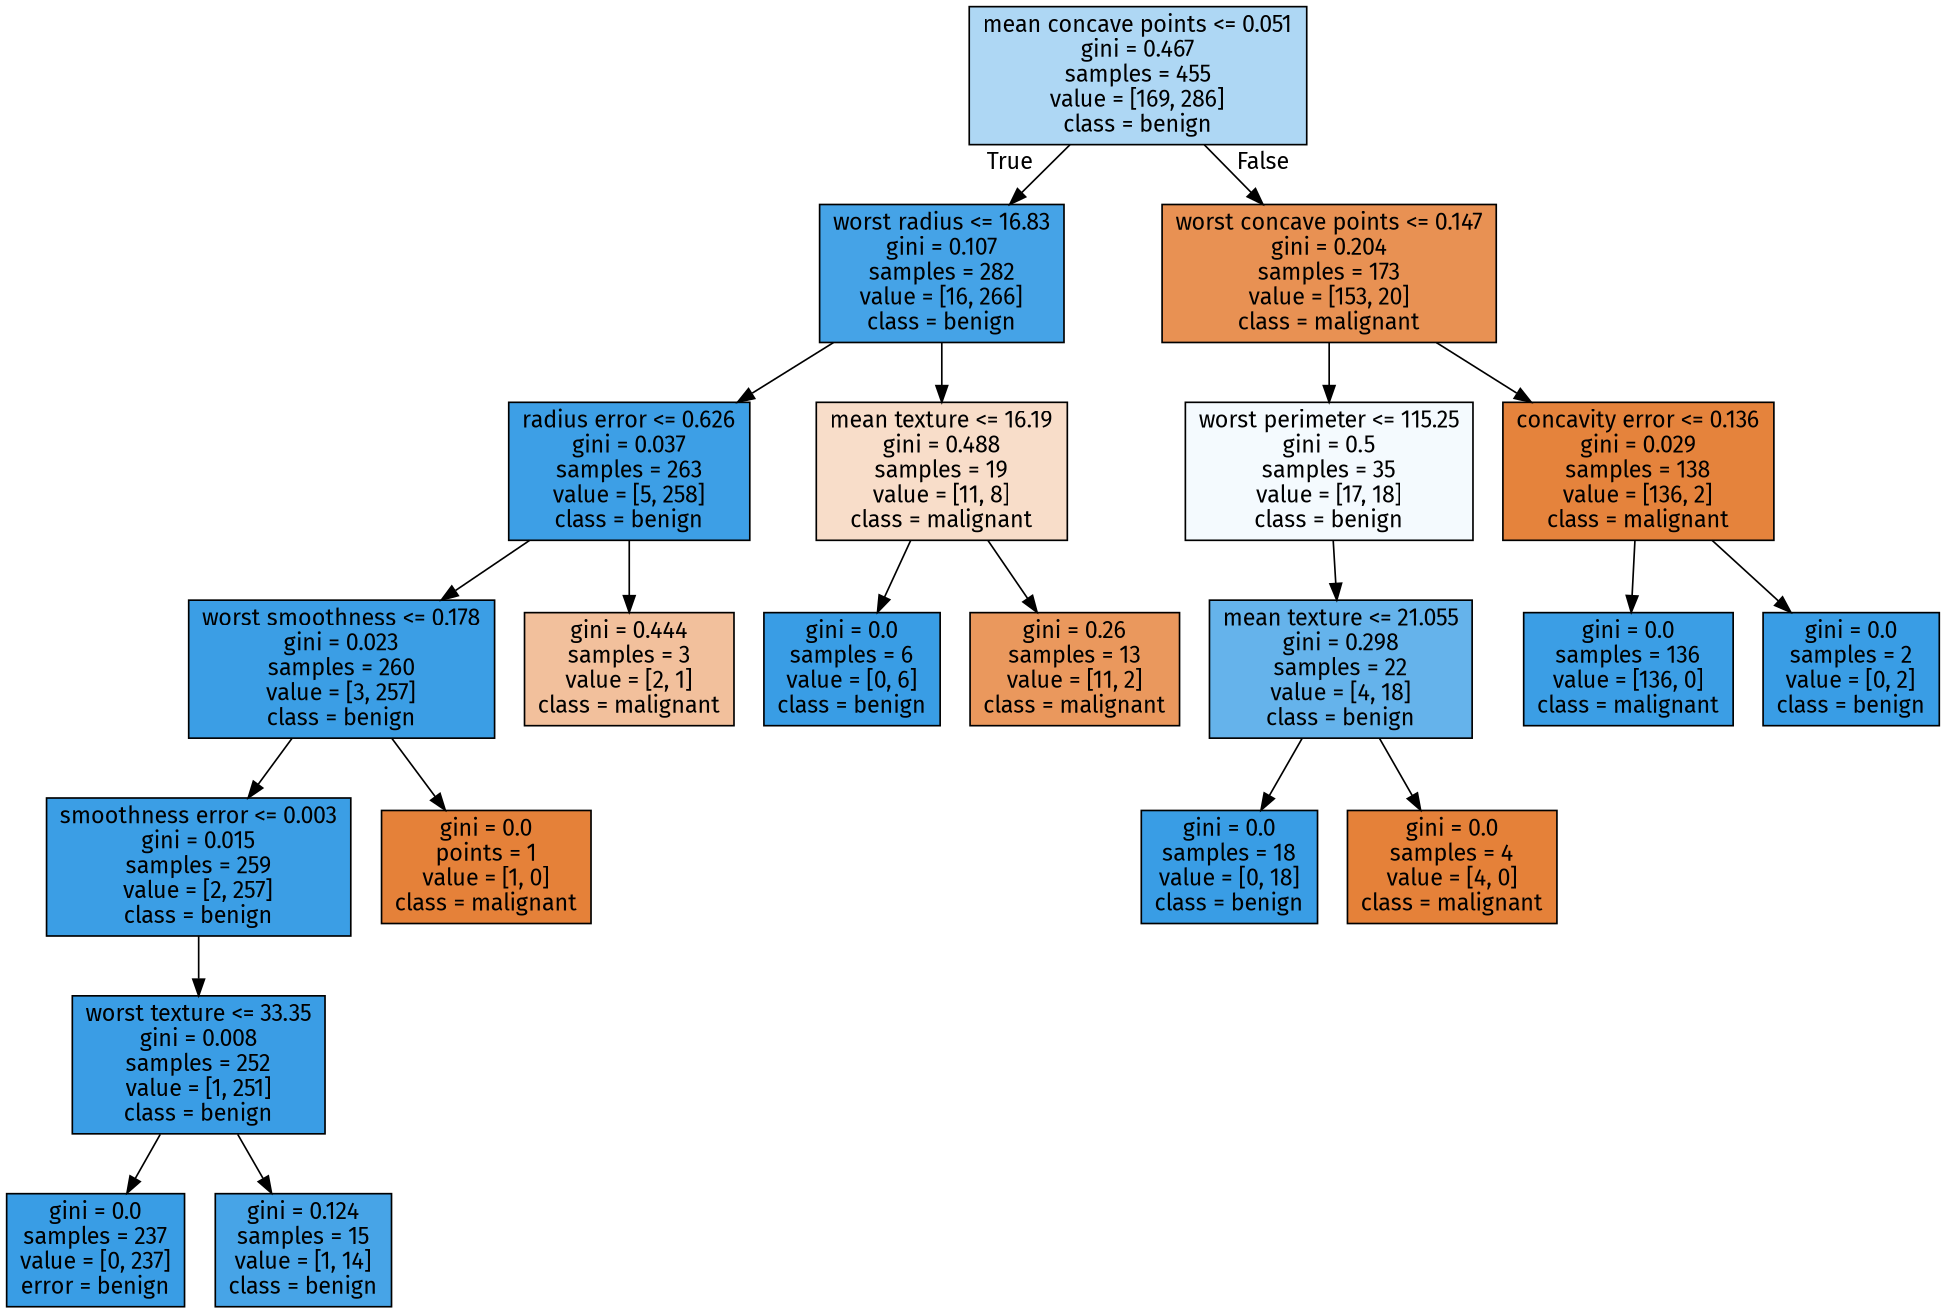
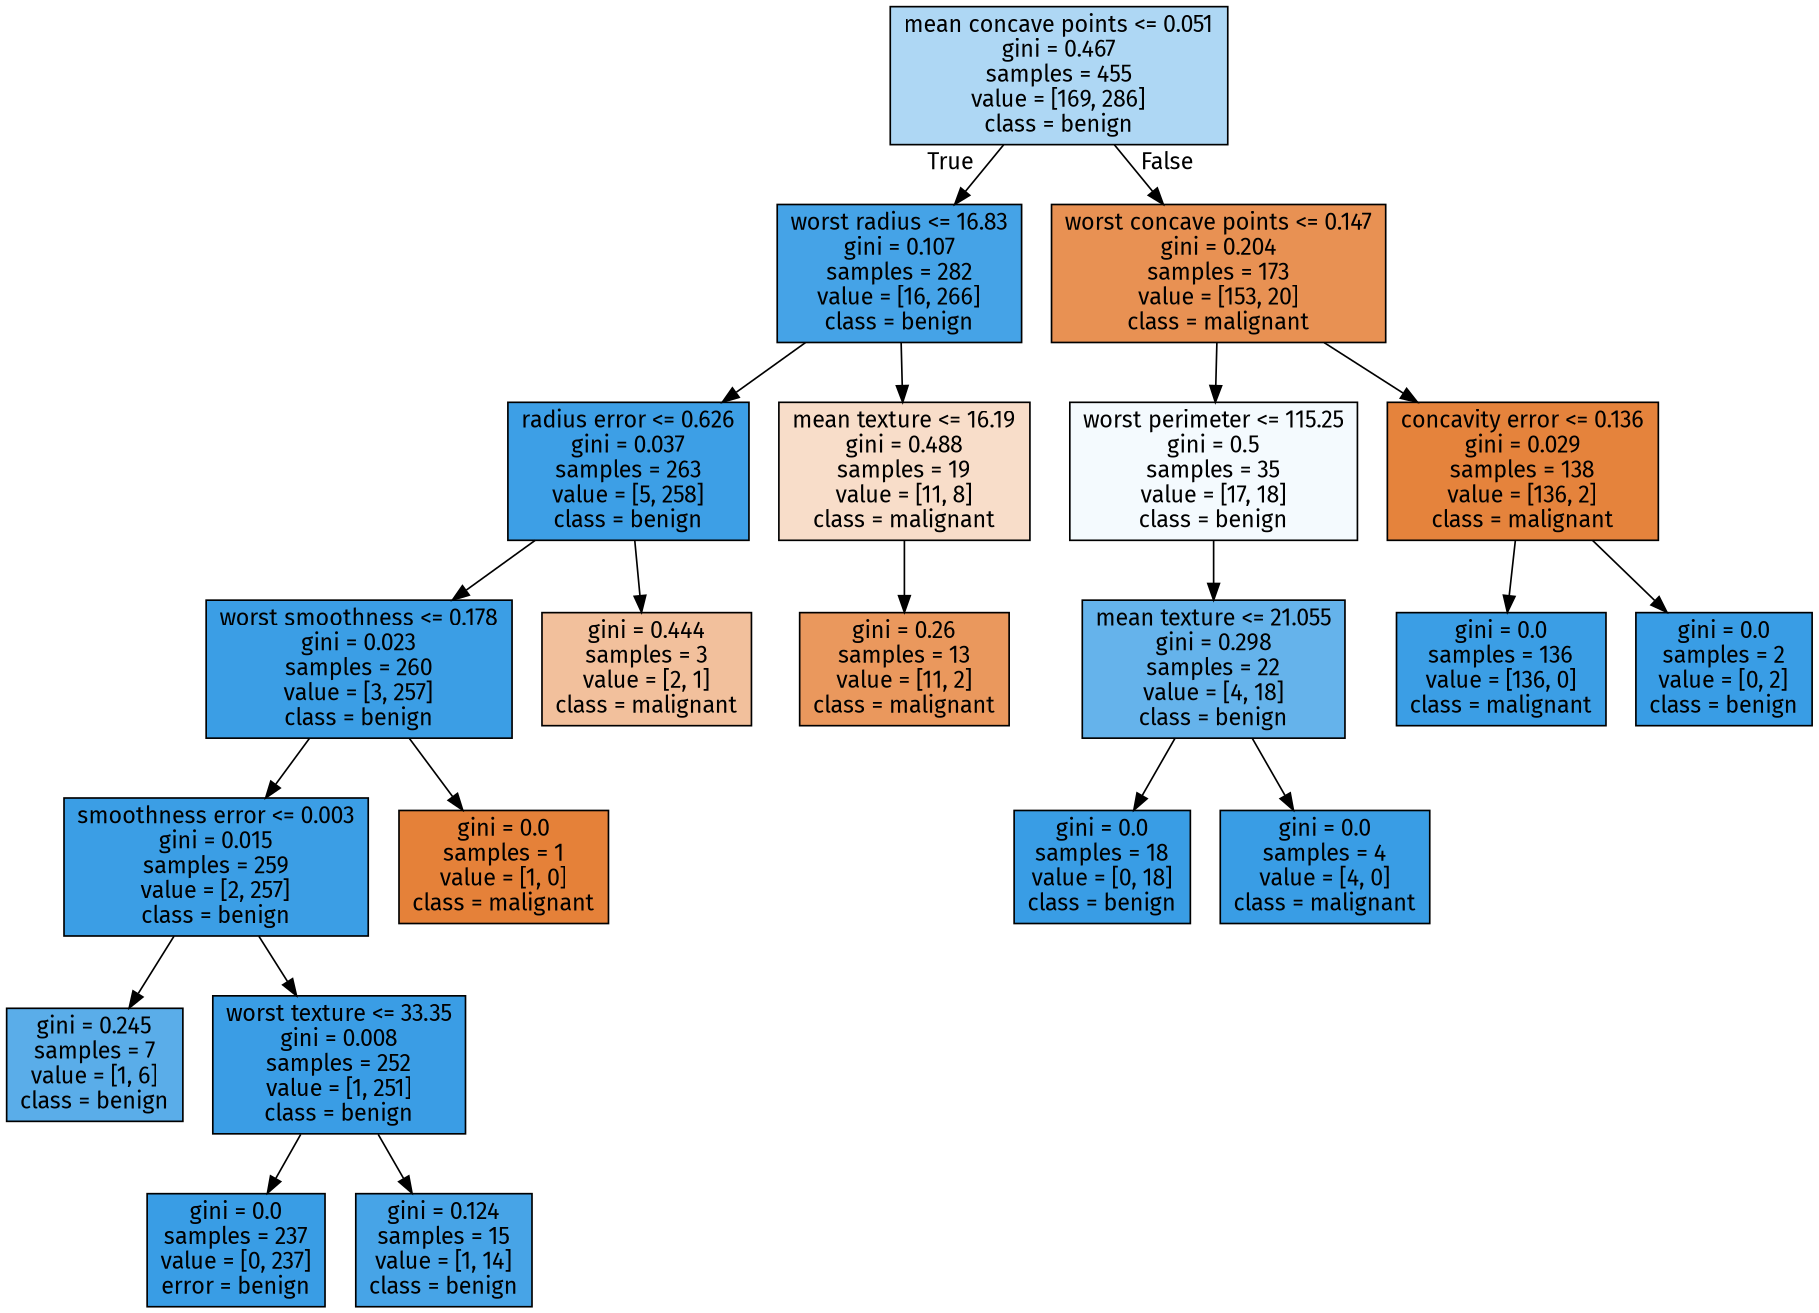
(852, 669) -> none
(486, 867) -> (504, 867)
(1452, 867) -> (1325, 867)
none -> (95, 1065)
